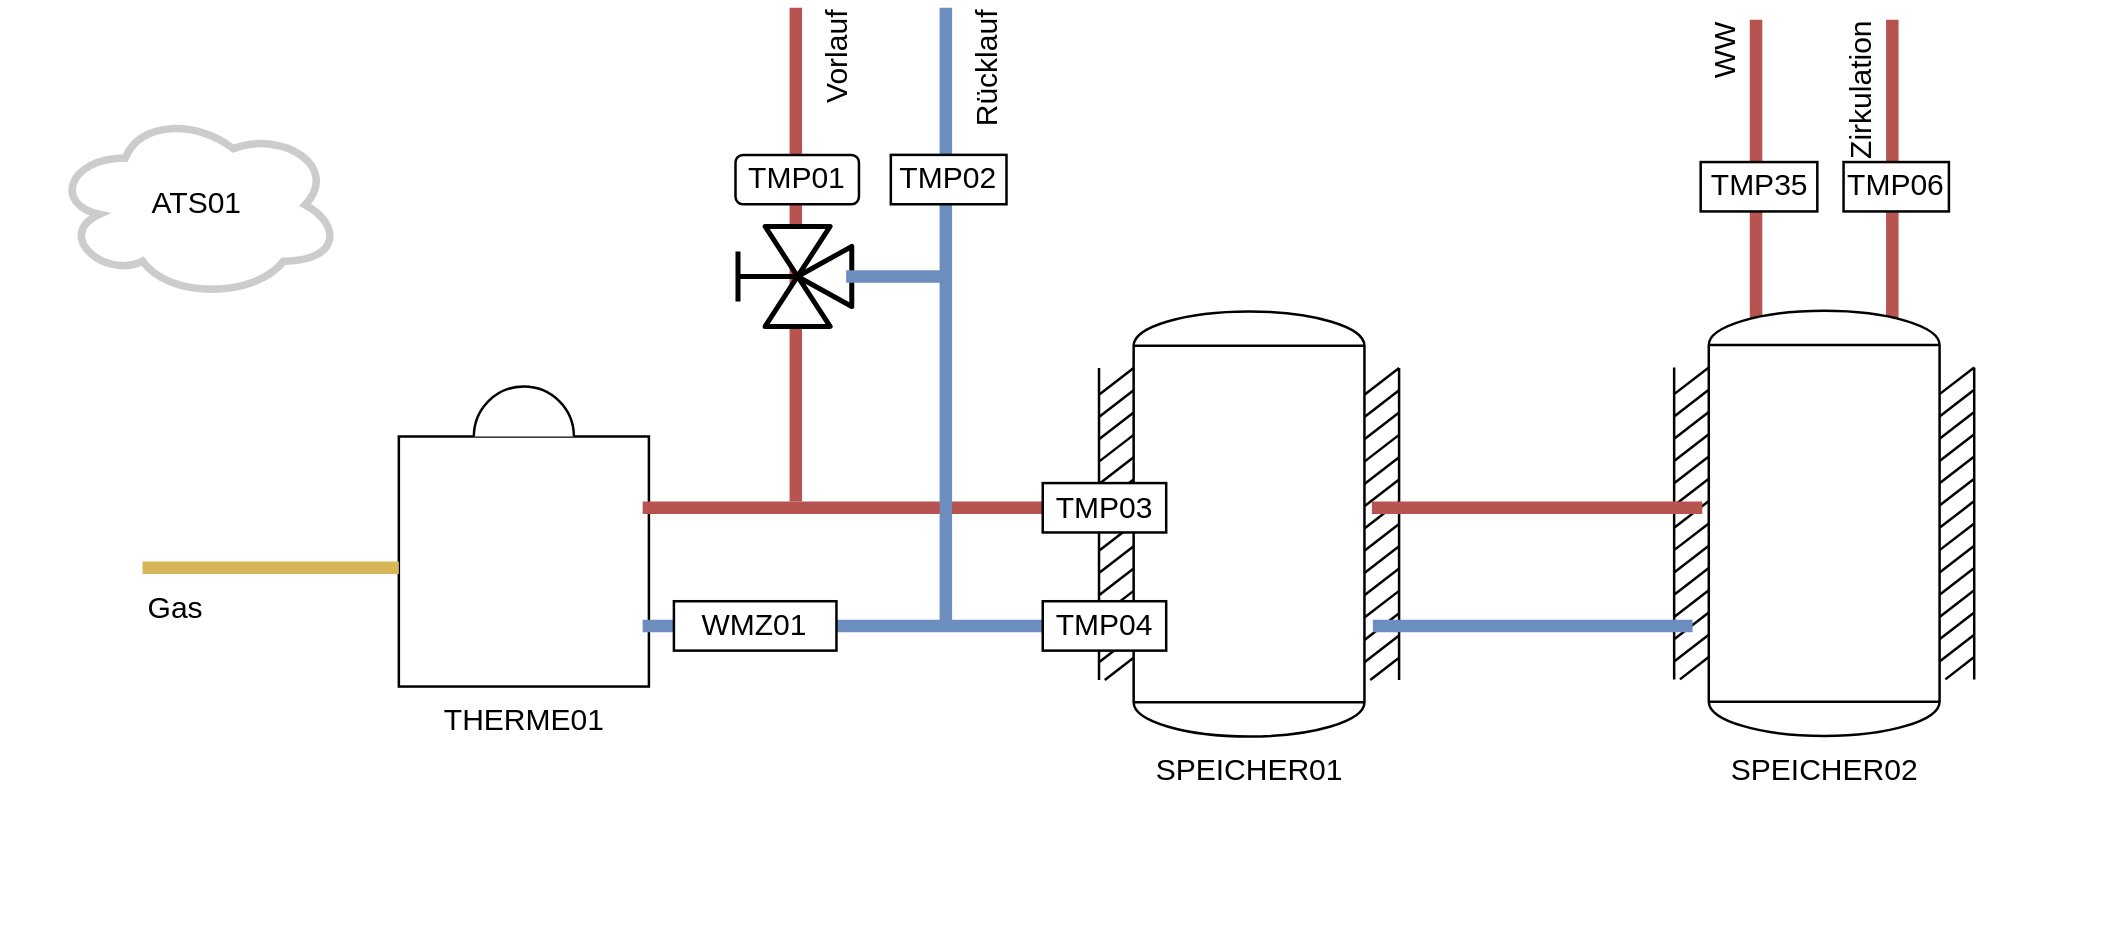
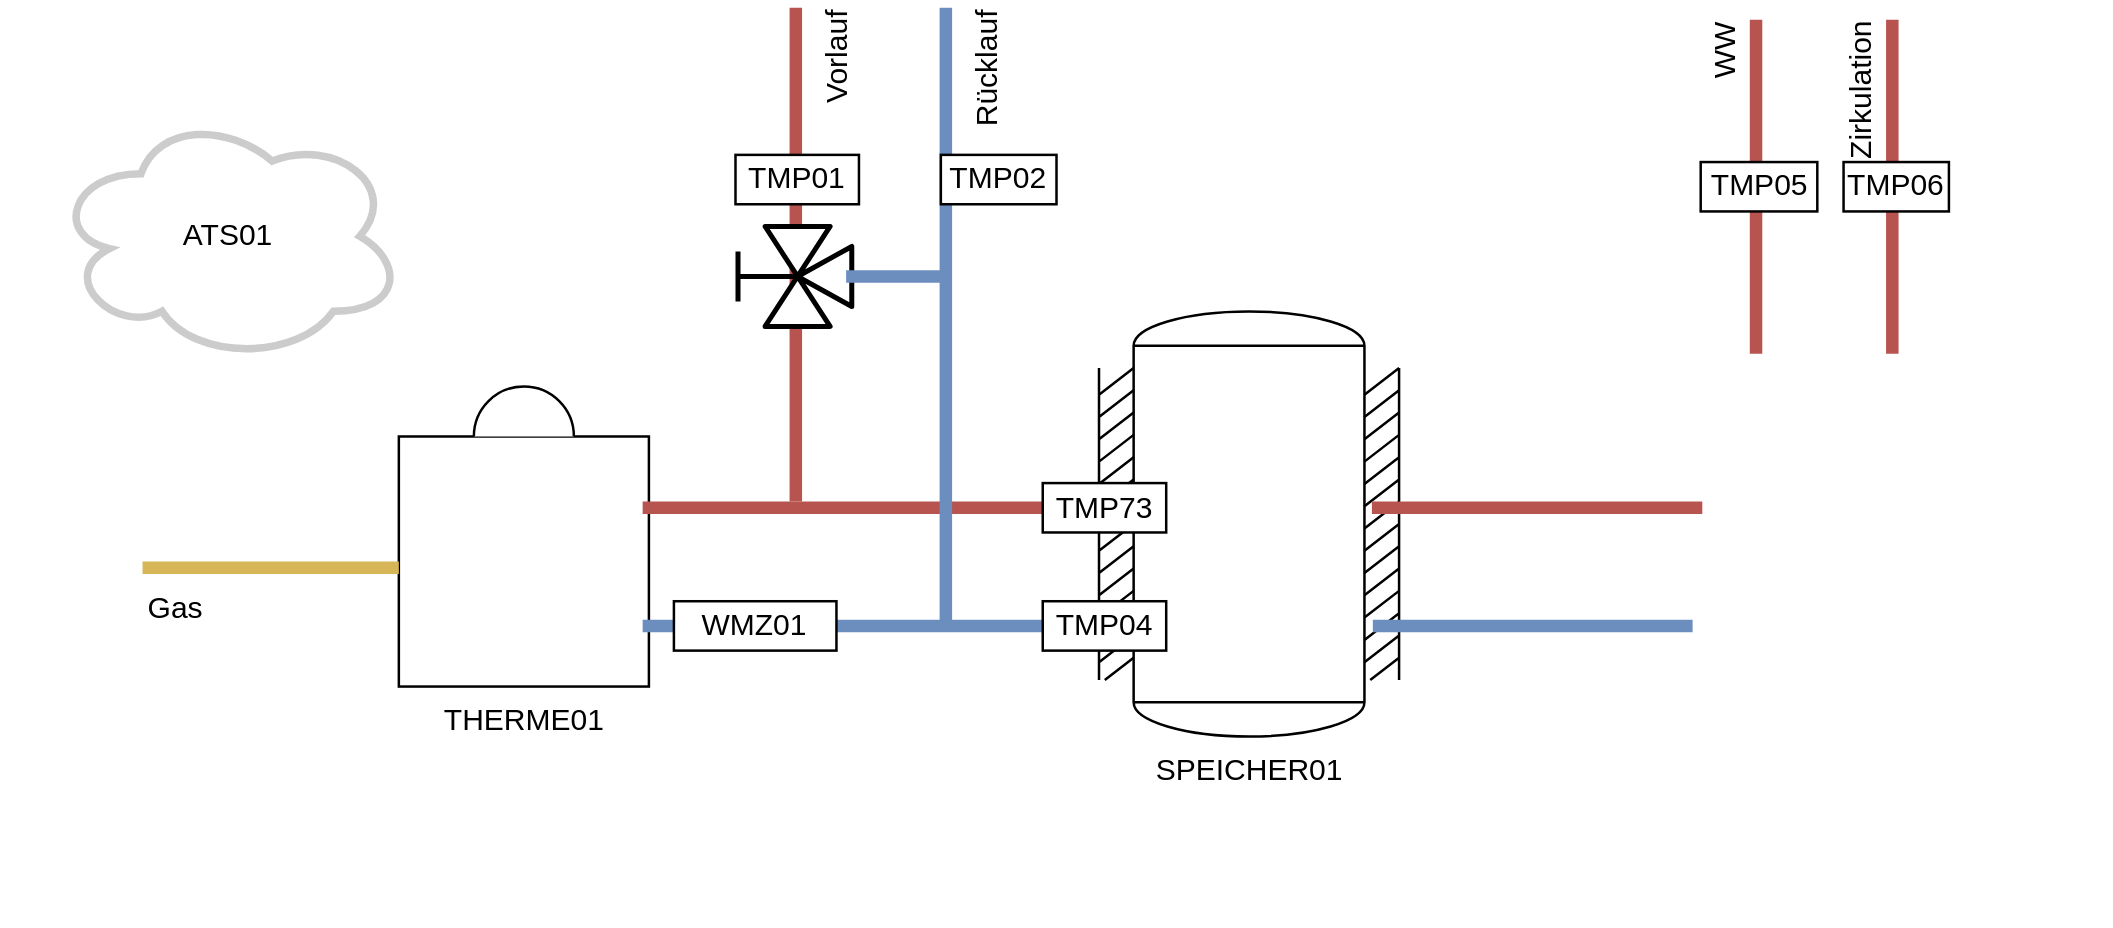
(797, 179) -> (797, 179)
(948, 179) -> (998, 179)
(1760, 186) -> (1760, 186)
(197, 205) -> (228, 236)
(1105, 509) -> (1105, 509)
(1824, 523) -> none
